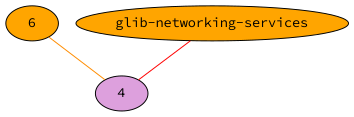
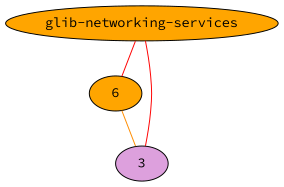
none -> (129, 59)
(122, 93) -> (142, 164)
